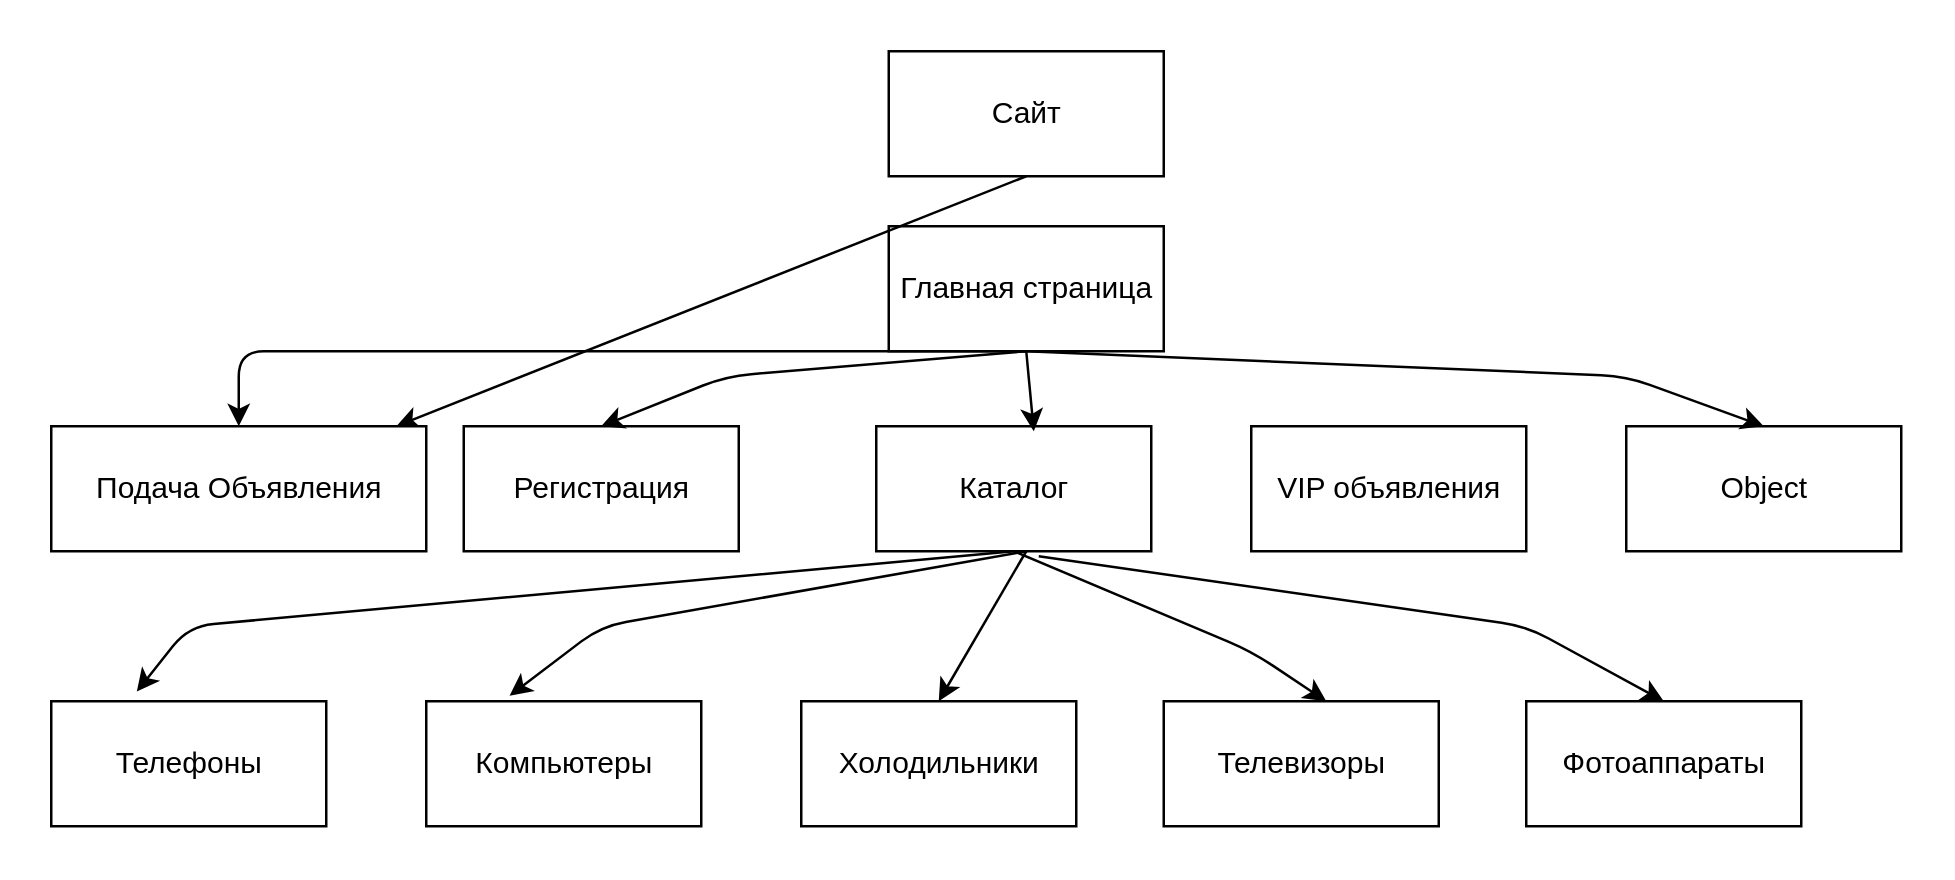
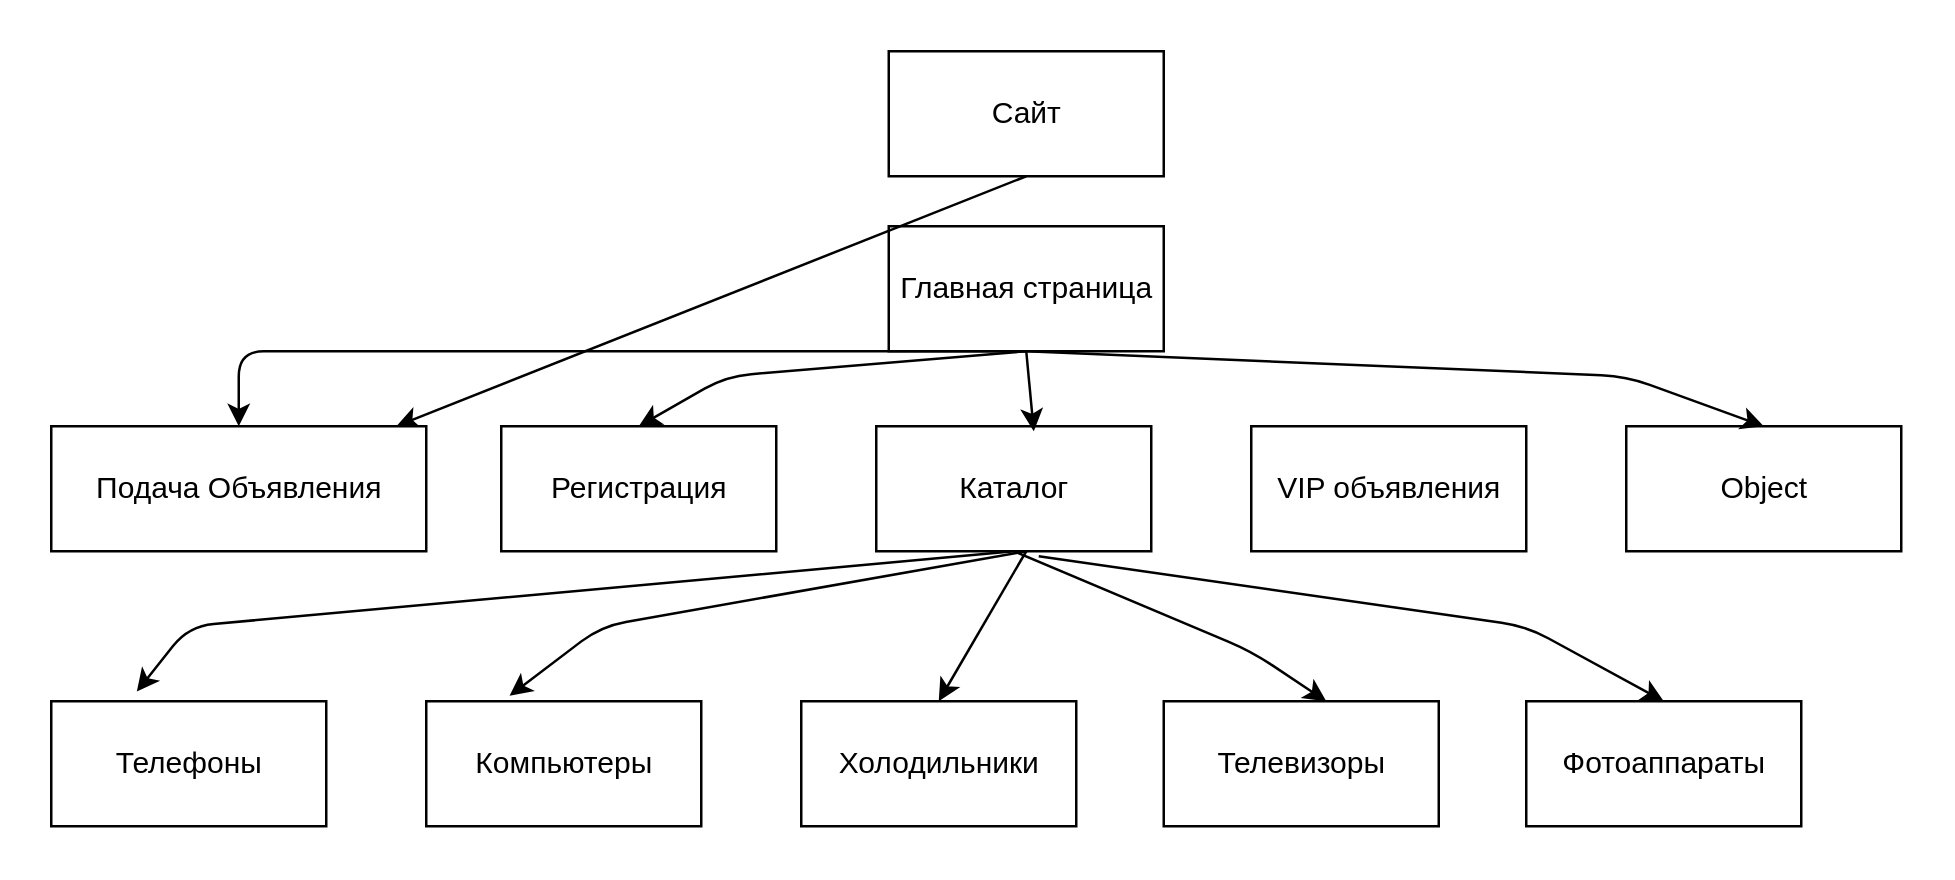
(601, 489) -> (639, 489)
